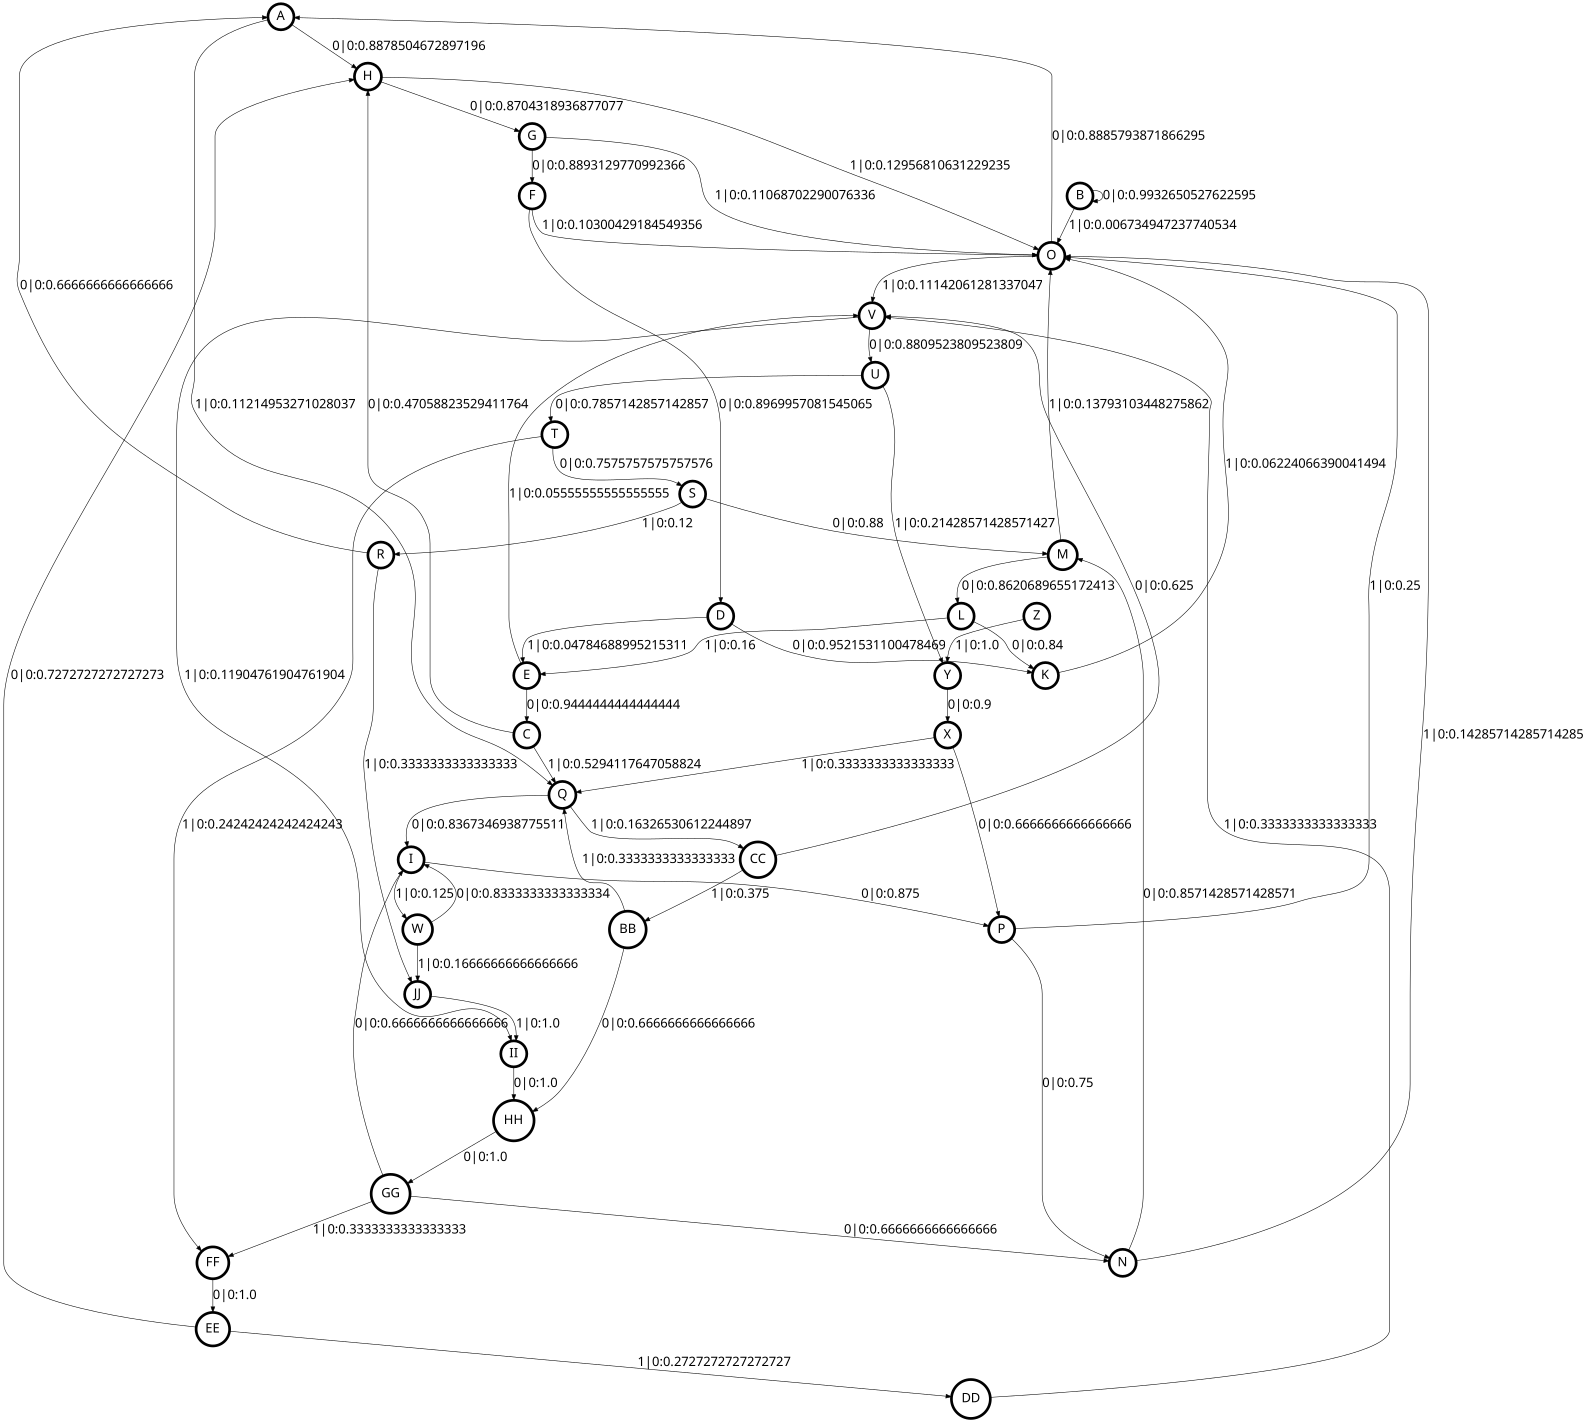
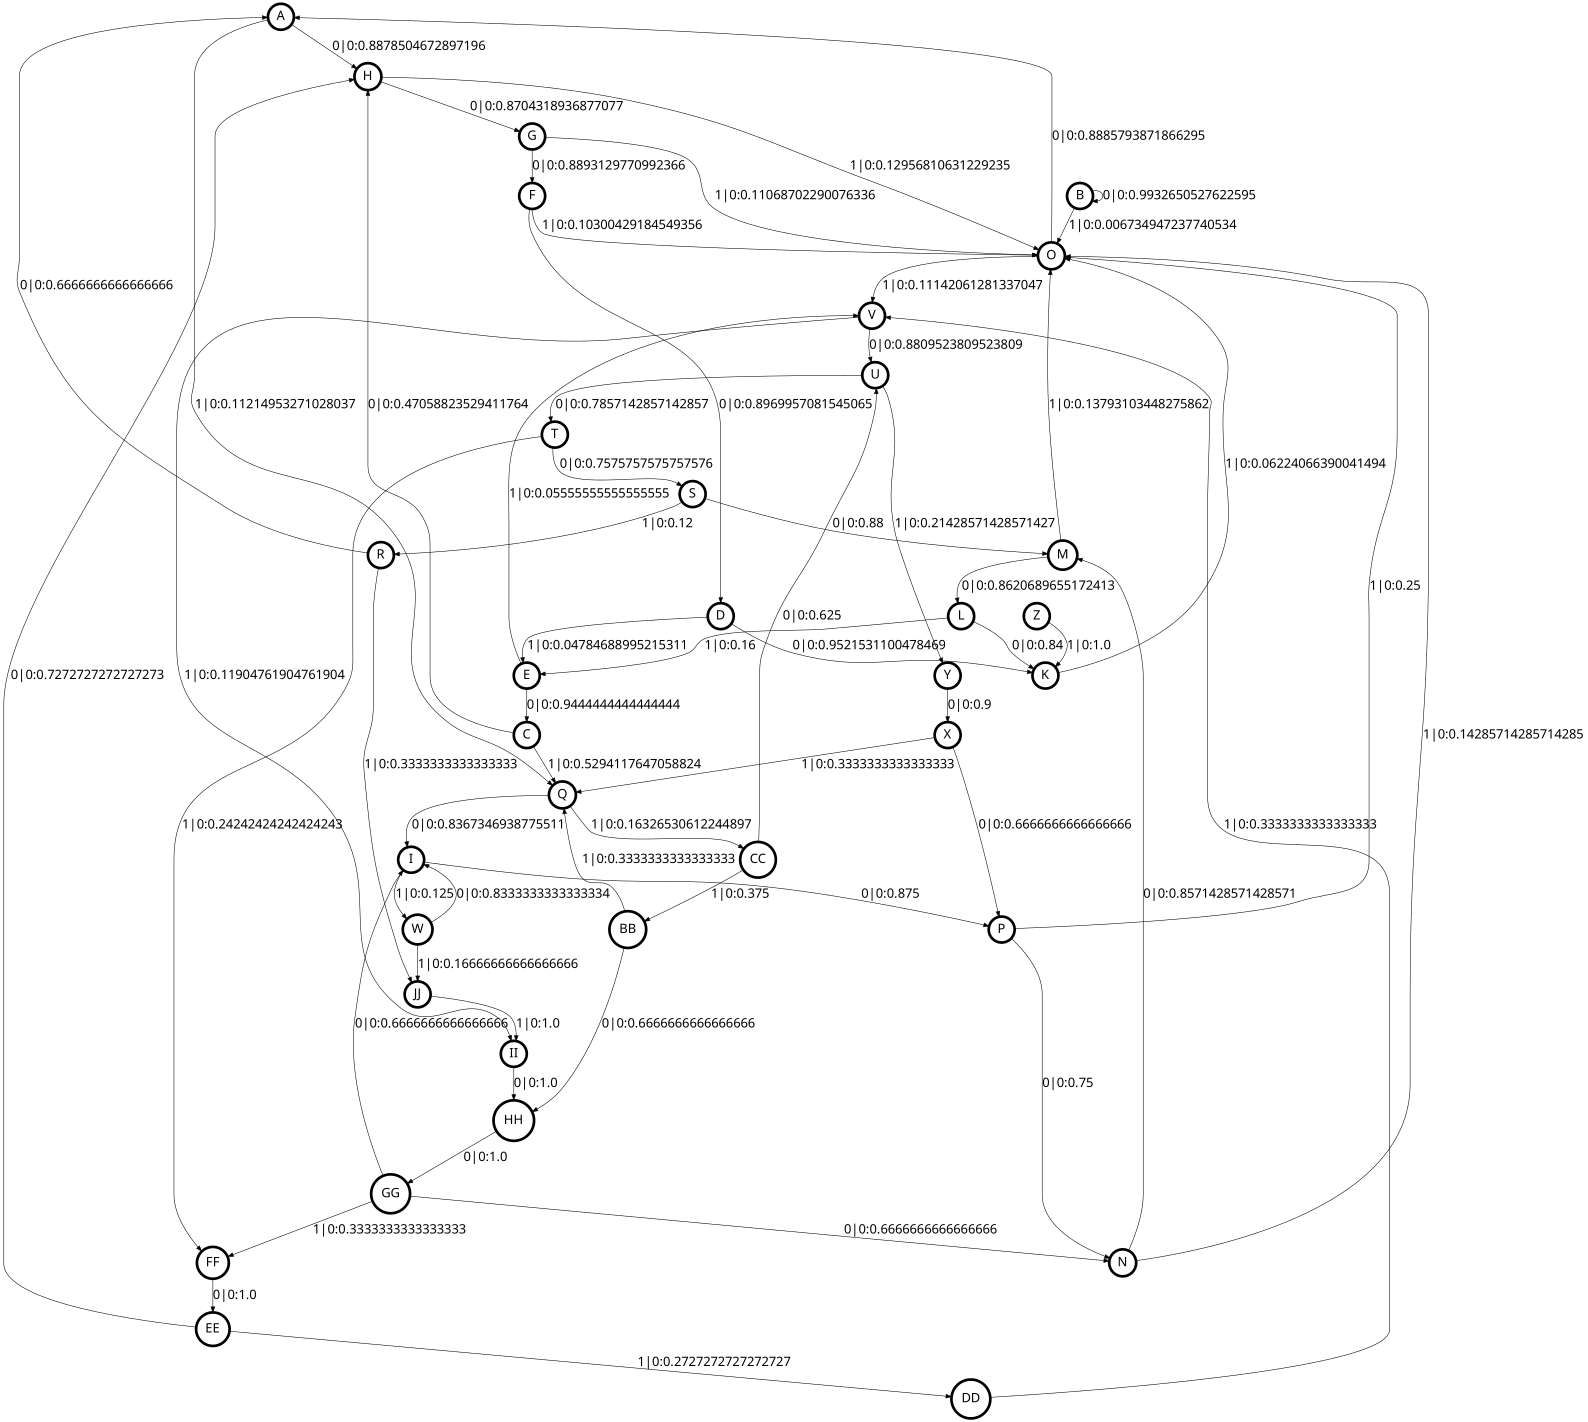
(979, 630) -> (1066, 640)
(1154, 647) -> (780, 608)
